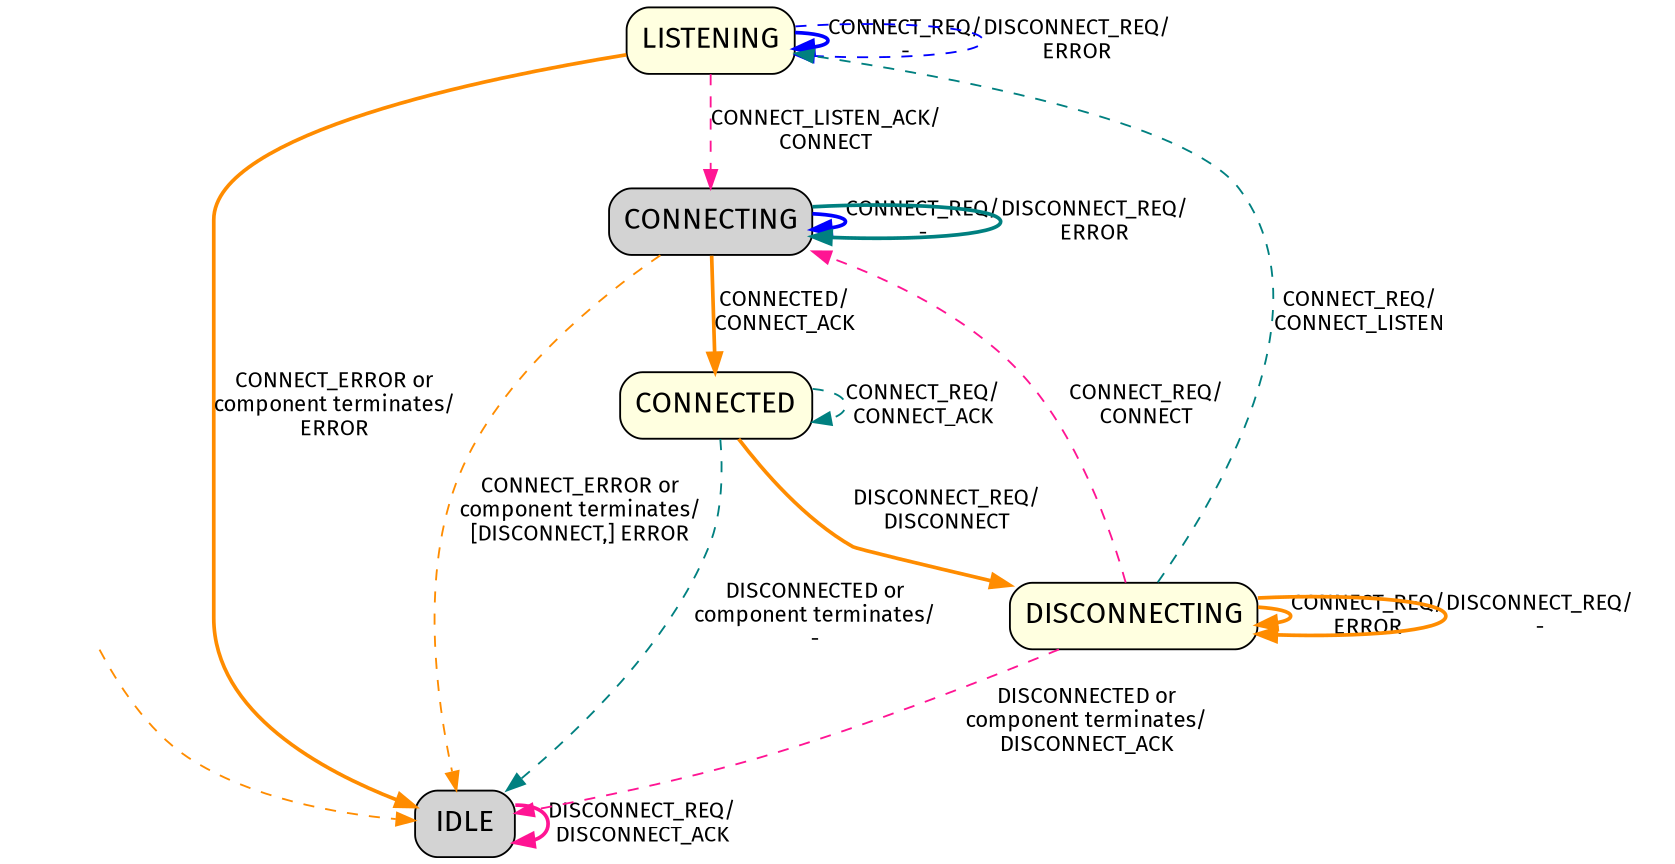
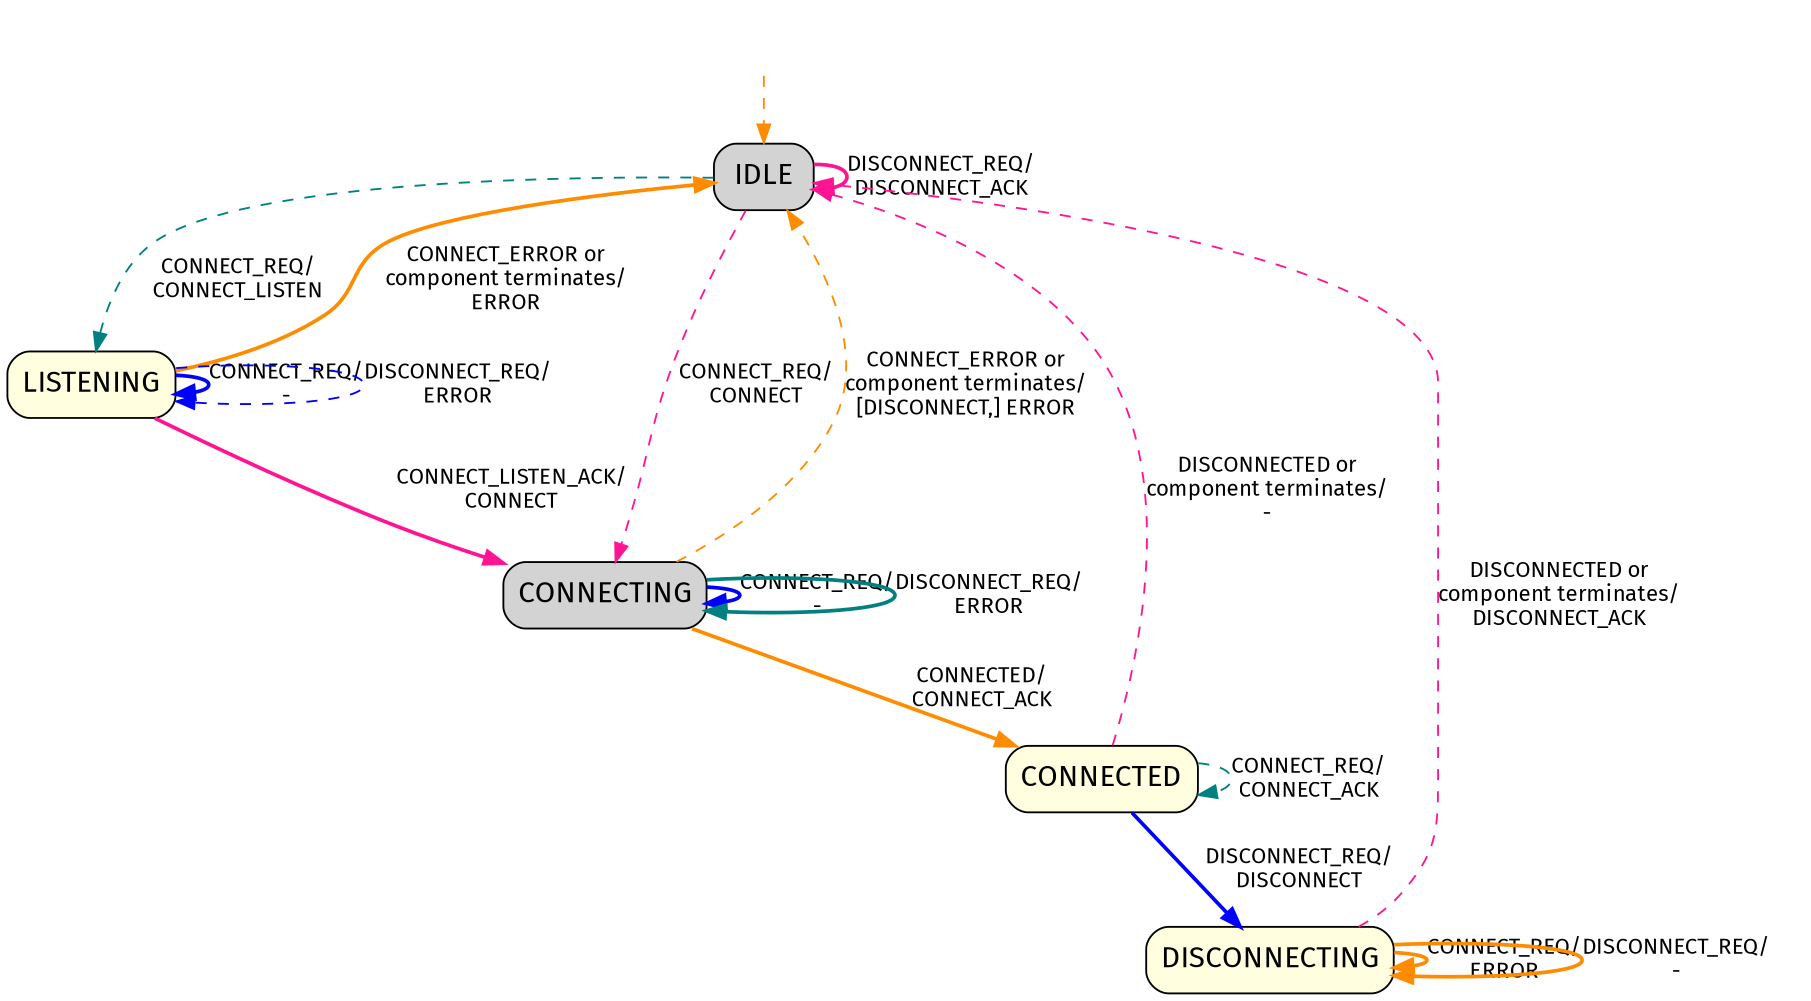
(711, 122) -> (318, 494)
(1230, 181) -> (376, 190)
(1024, 378) -> (670, 372)
(846, 543) -> (1180, 863)
(662, 630) -> (1119, 392)
